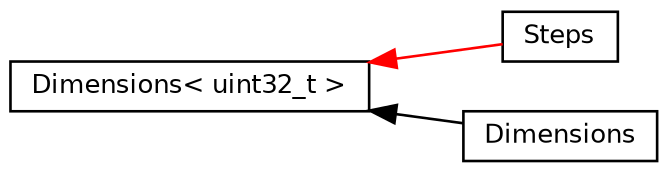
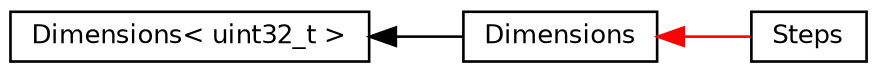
(449, 51) -> (717, 37)
